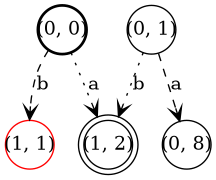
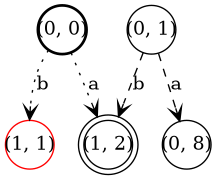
(36, 77) -> (36, 77)
(133, 78) -> (133, 78)
